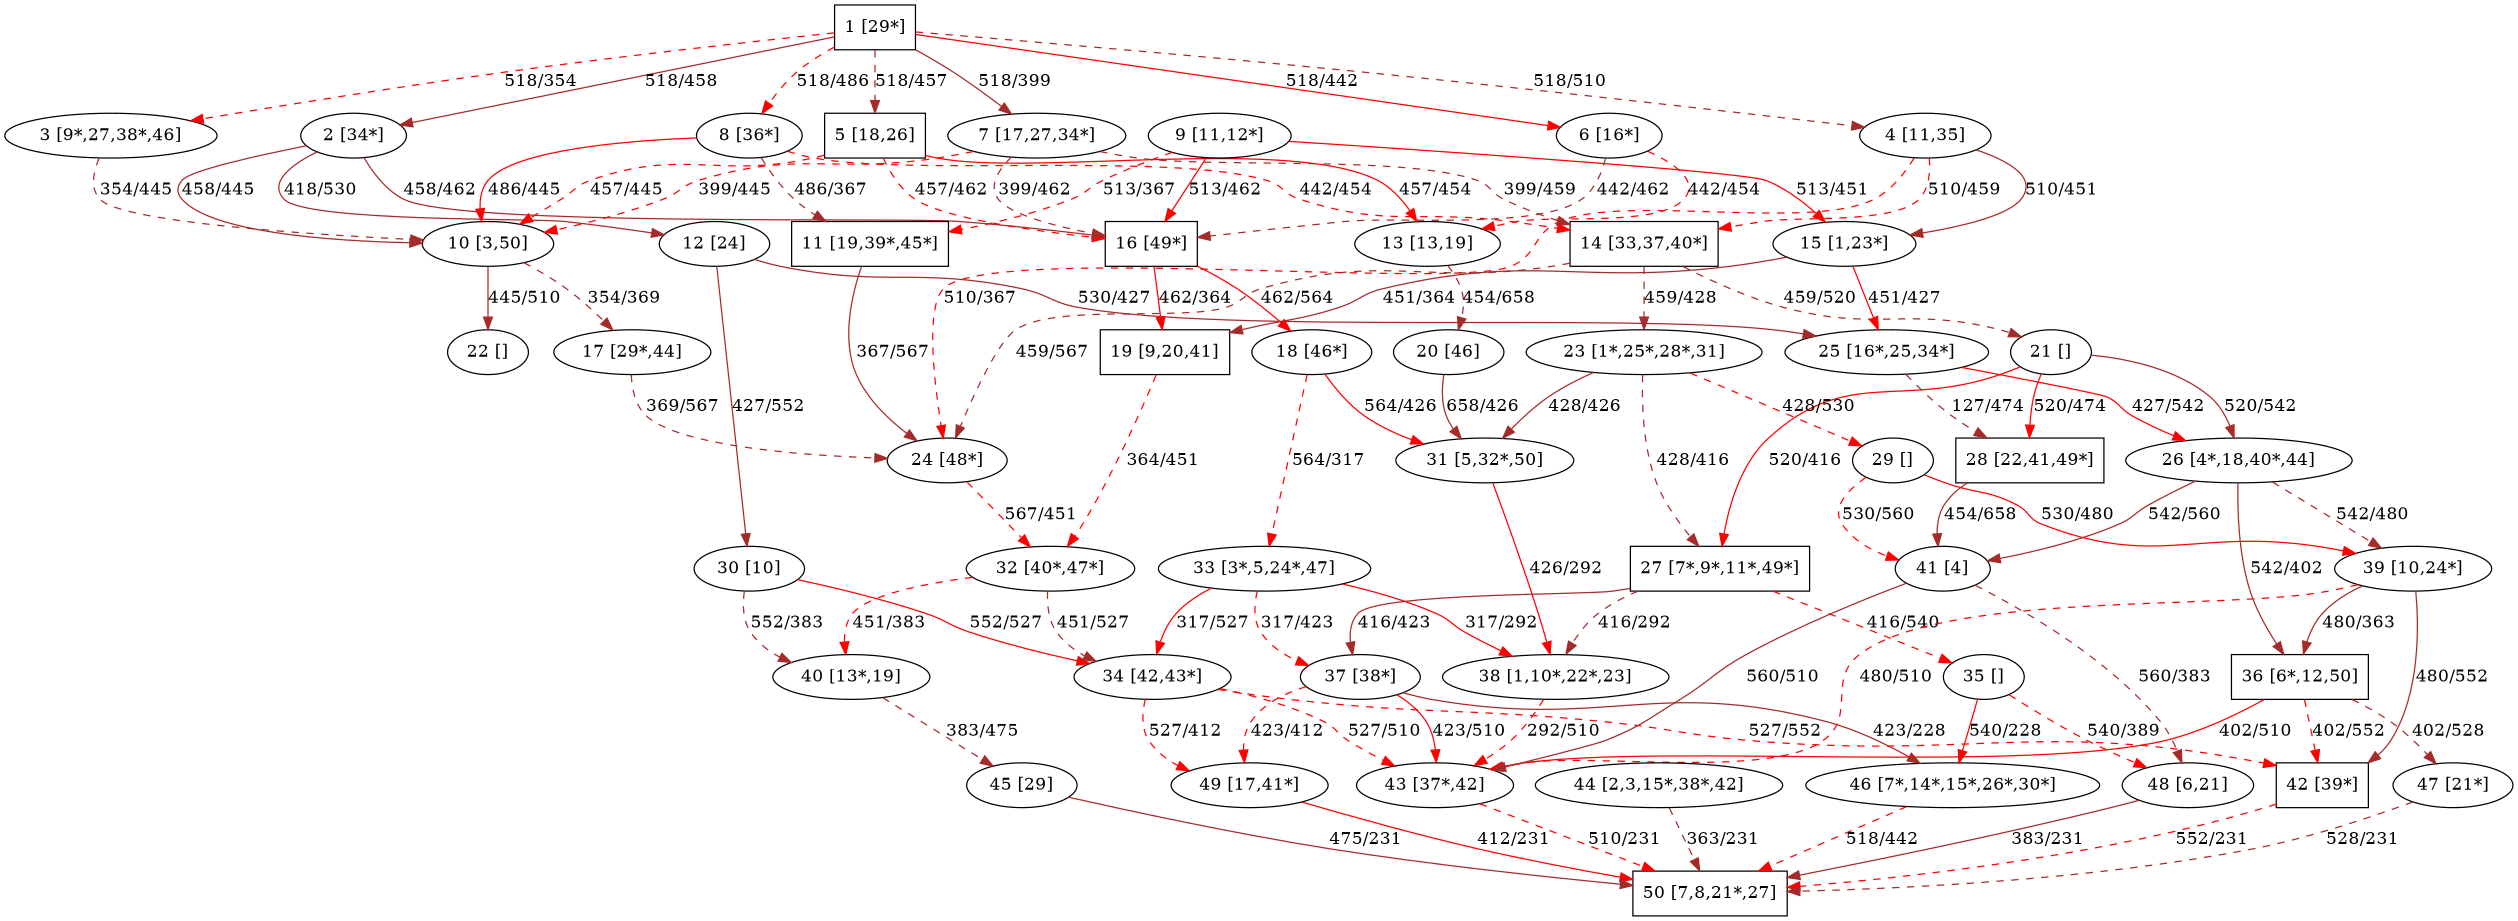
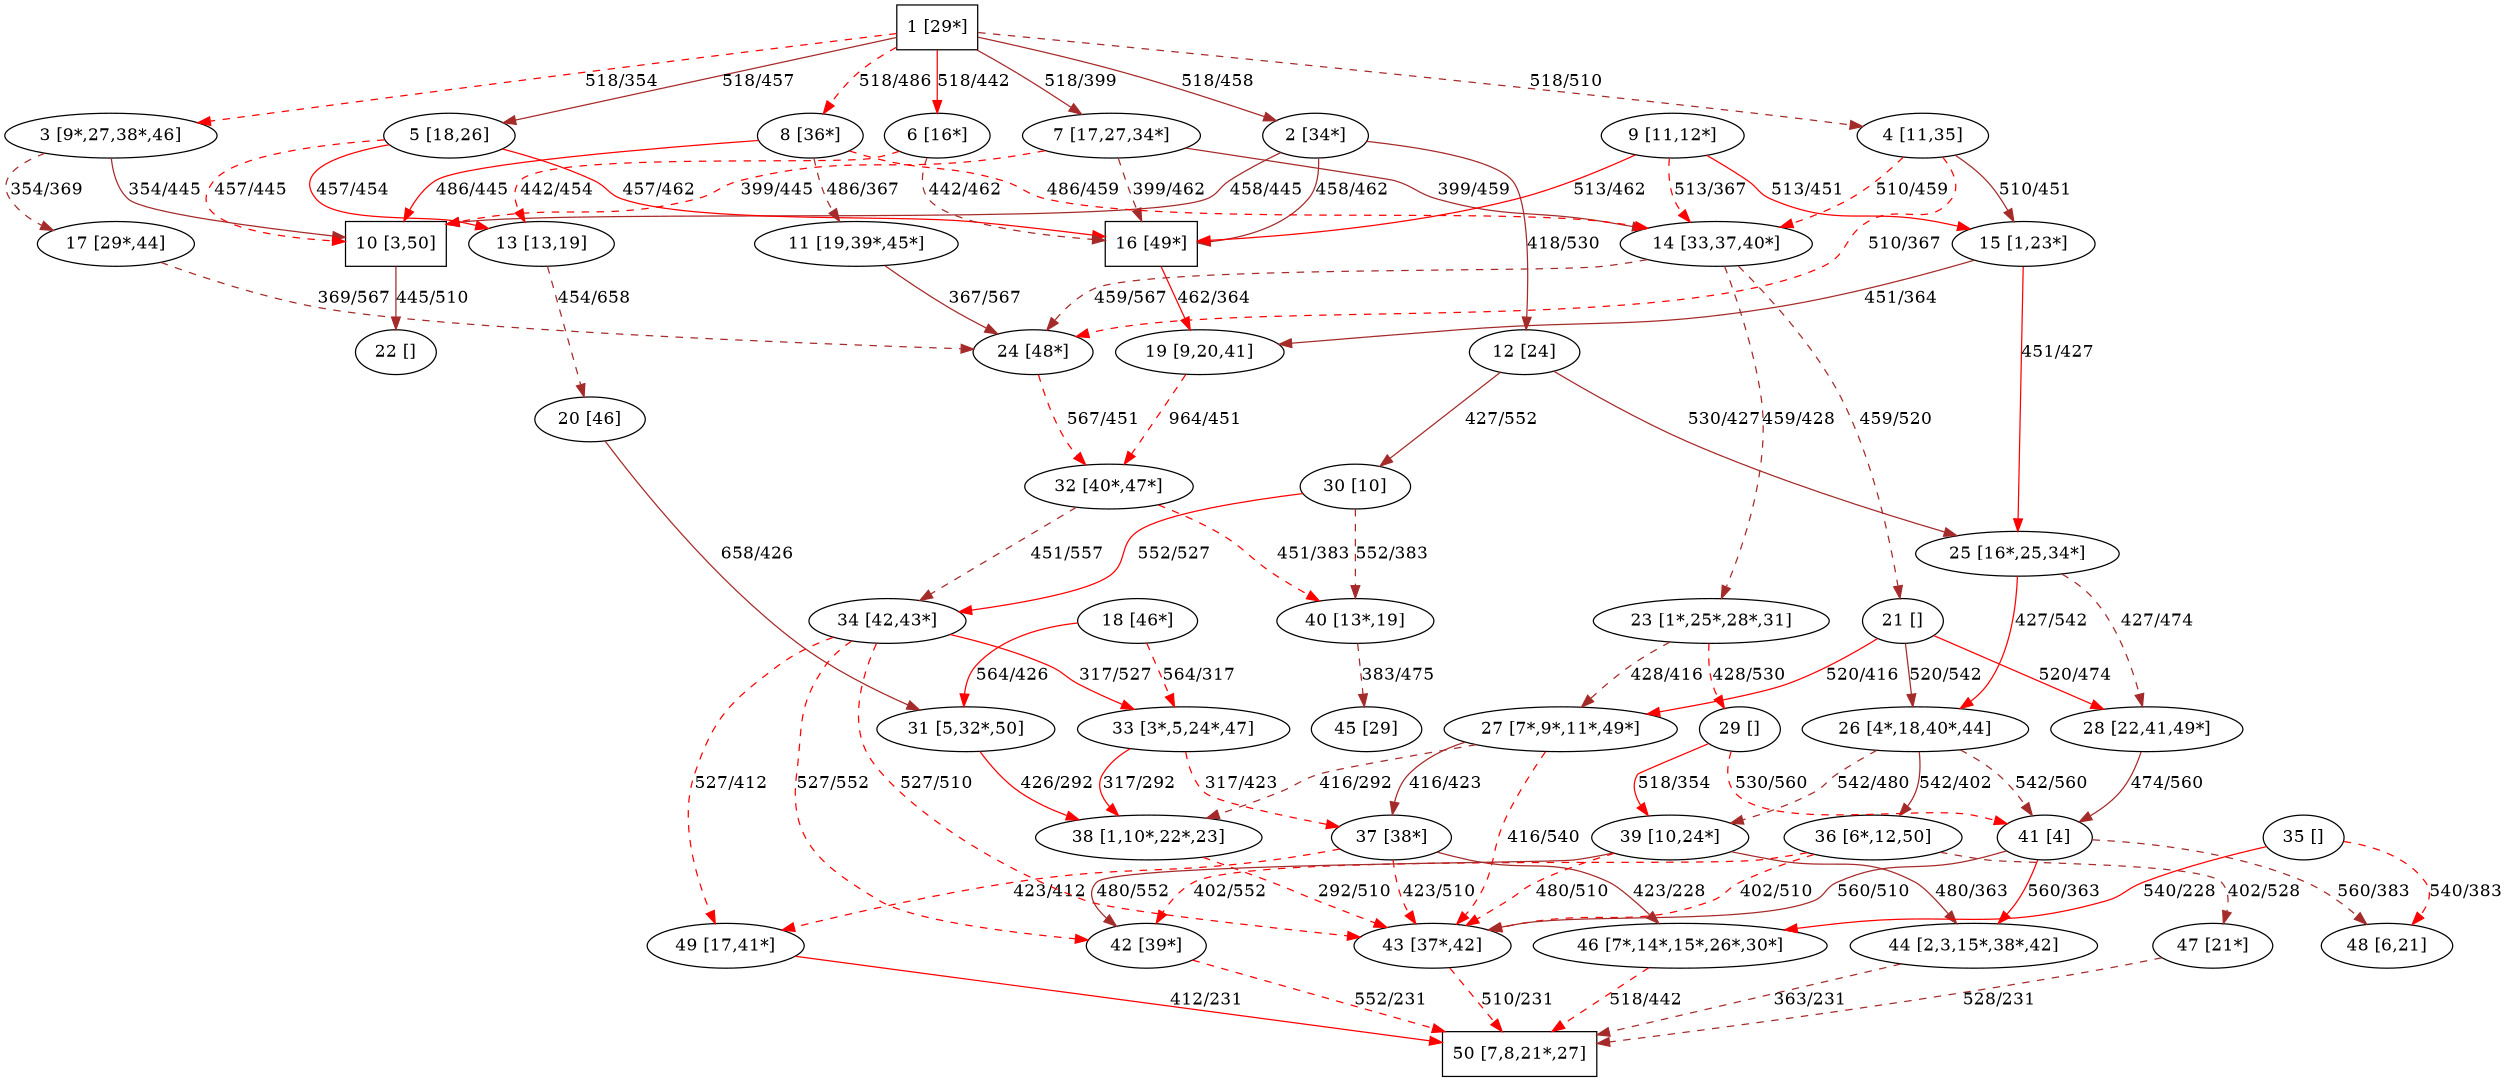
(875, 75) -> (706, 79)
(875, 136) -> (449, 136)
(1358, 165) -> (1410, 187)
(1336, 190) -> (1083, 190)
(1070, 200) -> (1670, 187)
(948, 213) -> (791, 217)
(205, 224) -> (207, 219)
(488, 244) -> (396, 244)
(870, 244) -> (856, 244)
(1644, 244) -> (1716, 244)
(566, 289) -> (6, 187)
(1239, 290) -> none
(1165, 352) -> (1200, 352)
(1549, 396) -> none
(1988, 406) -> (2157, 621)
(1163, 460) -> (1205, 419)
(2030, 460) -> (2147, 729)
(1981, 515) -> (2167, 783)
(2078, 515) -> (1675, 783)
(2102, 531) -> (1996, 773)
(1720, 569) -> (1561, 729)
(2328, 608) -> (1847, 864)
(1180, 610) -> (1039, 662)
(1093, 623) -> (1067, 554)
(1857, 625) -> (1500, 831)
(2300, 677) -> (1873, 838)
(1424, 719) -> (1398, 888)
(2124, 731) -> (2466, 892)
(1888, 757) -> (1688, 908)
(2322, 785) -> (1146, 946)
(1970, 840) -> none
(1343, 851) -> none
none -> (2025, 888)
